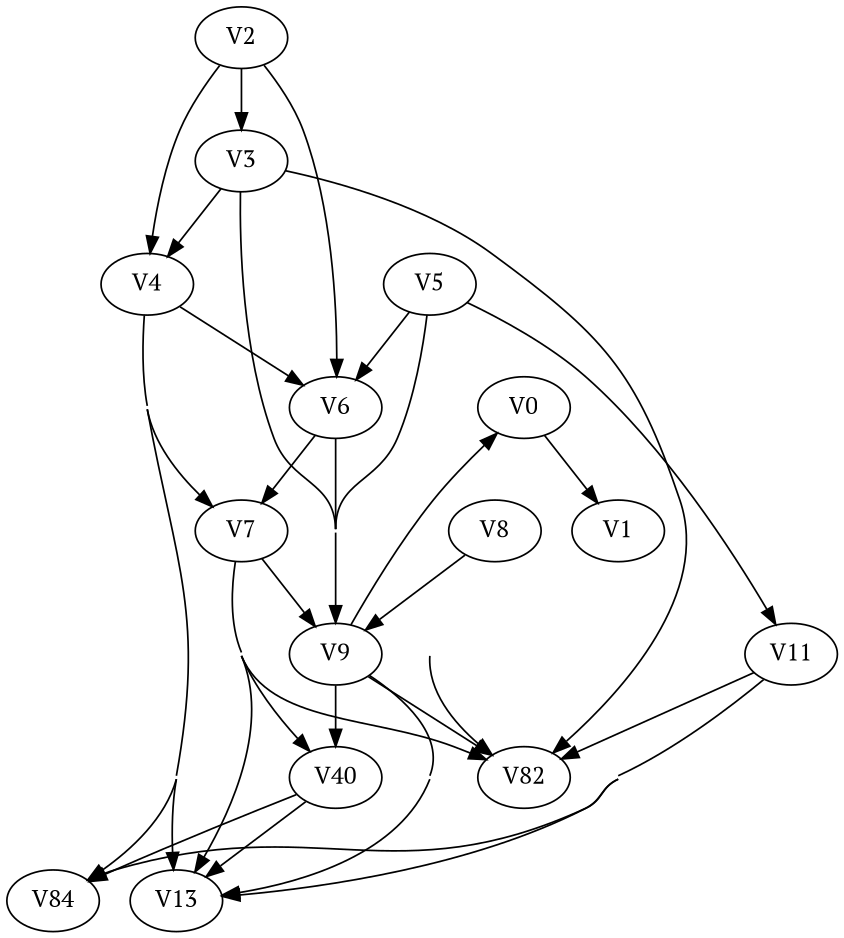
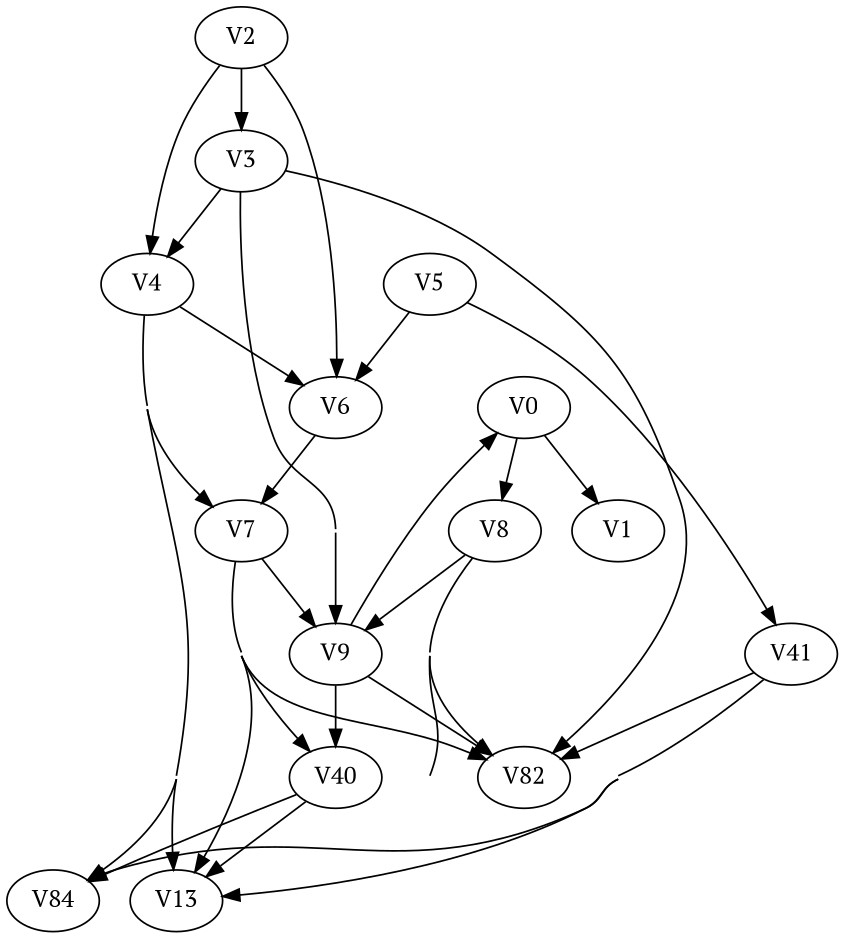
(400, 432) -> none
none -> (512, 461)
(336, 484) -> none
(791, 654) -> (791, 654)
(420, 722) -> (444, 602)
